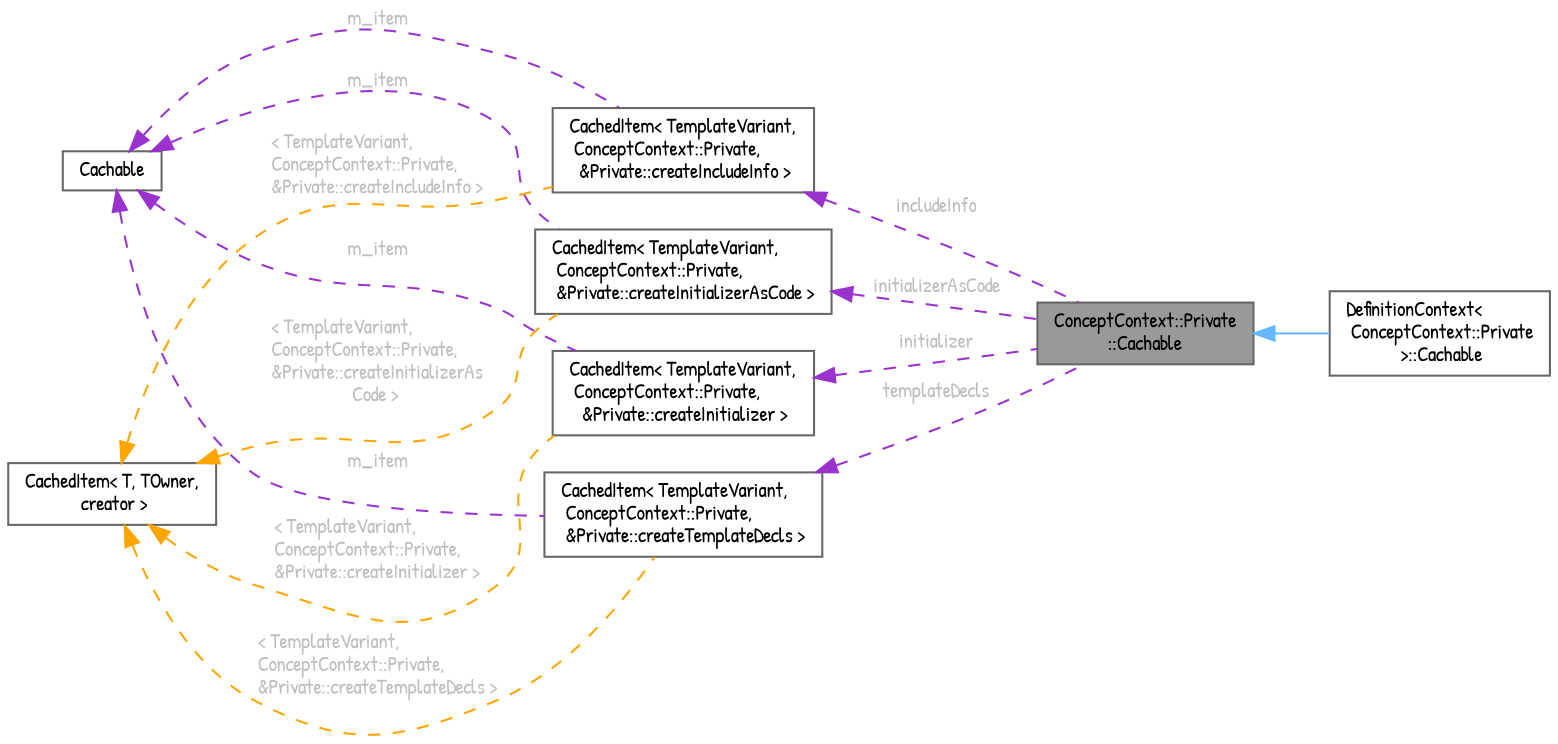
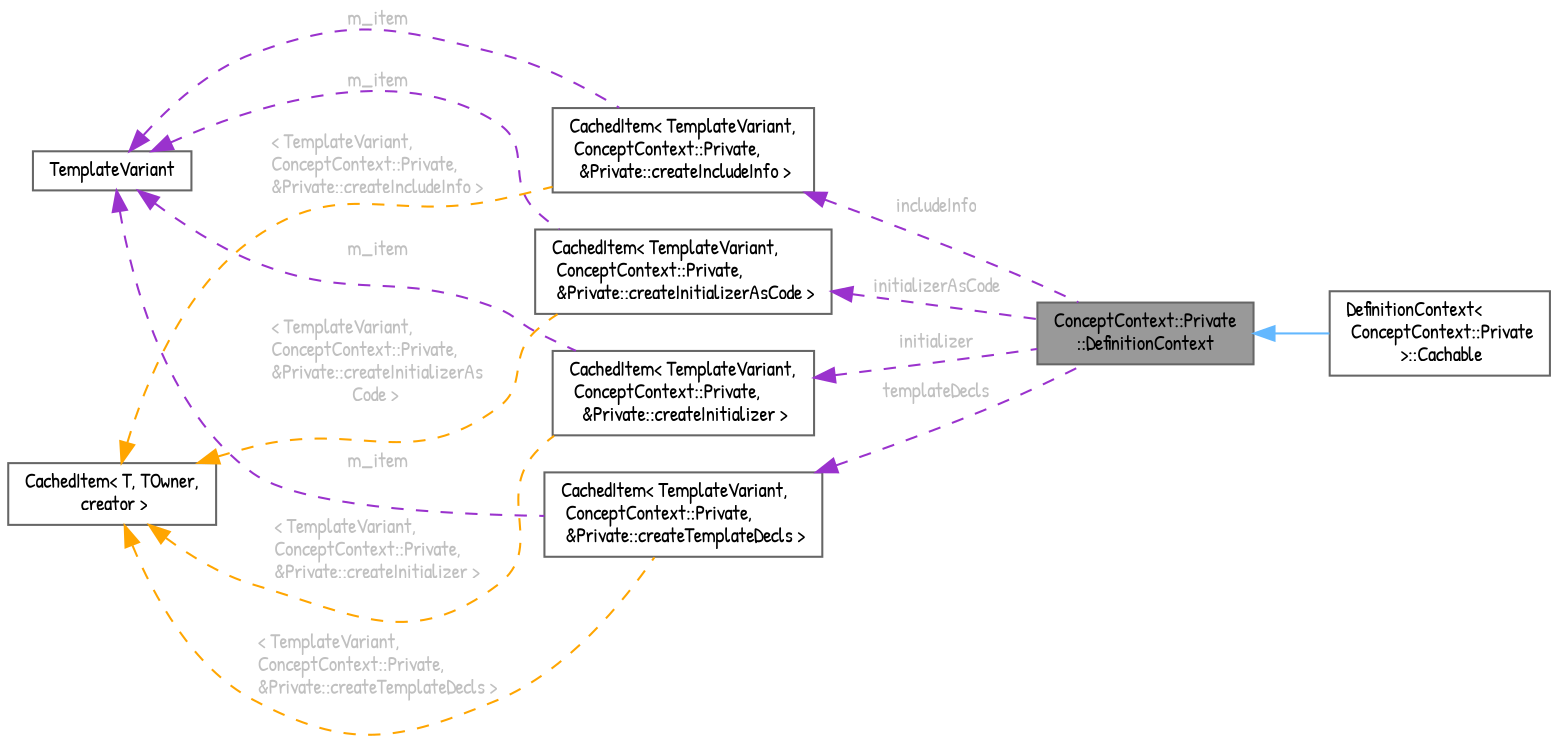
(112, 171) -> (112, 171)
(1145, 333) -> (1145, 333)
